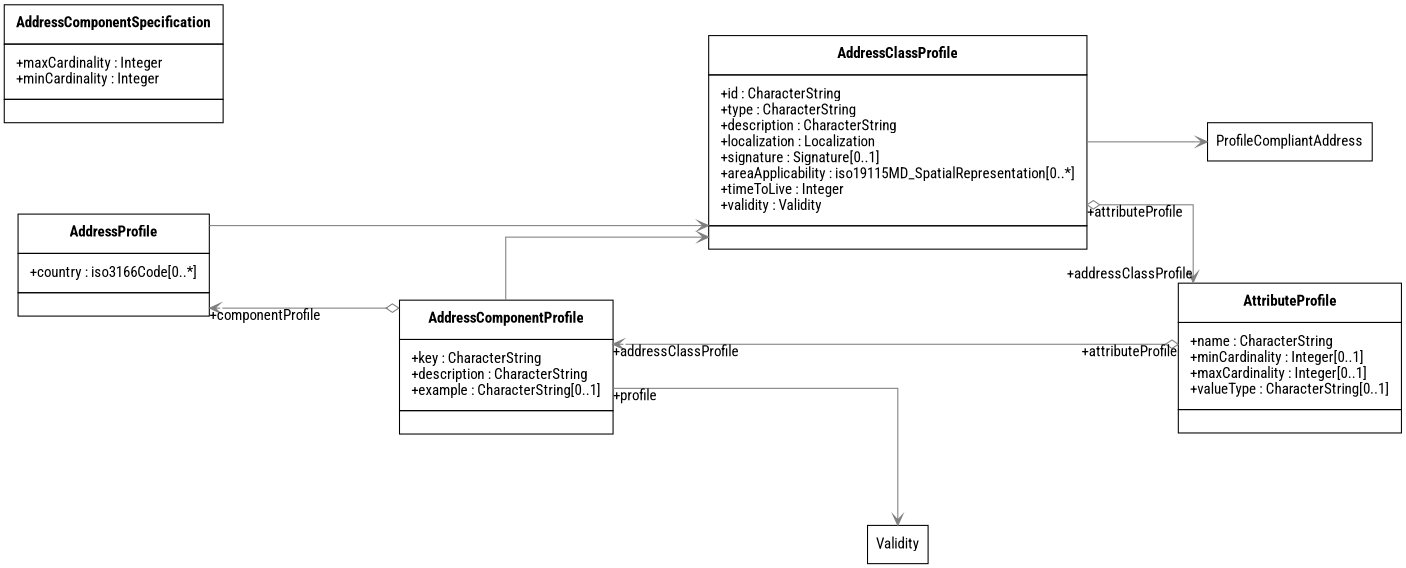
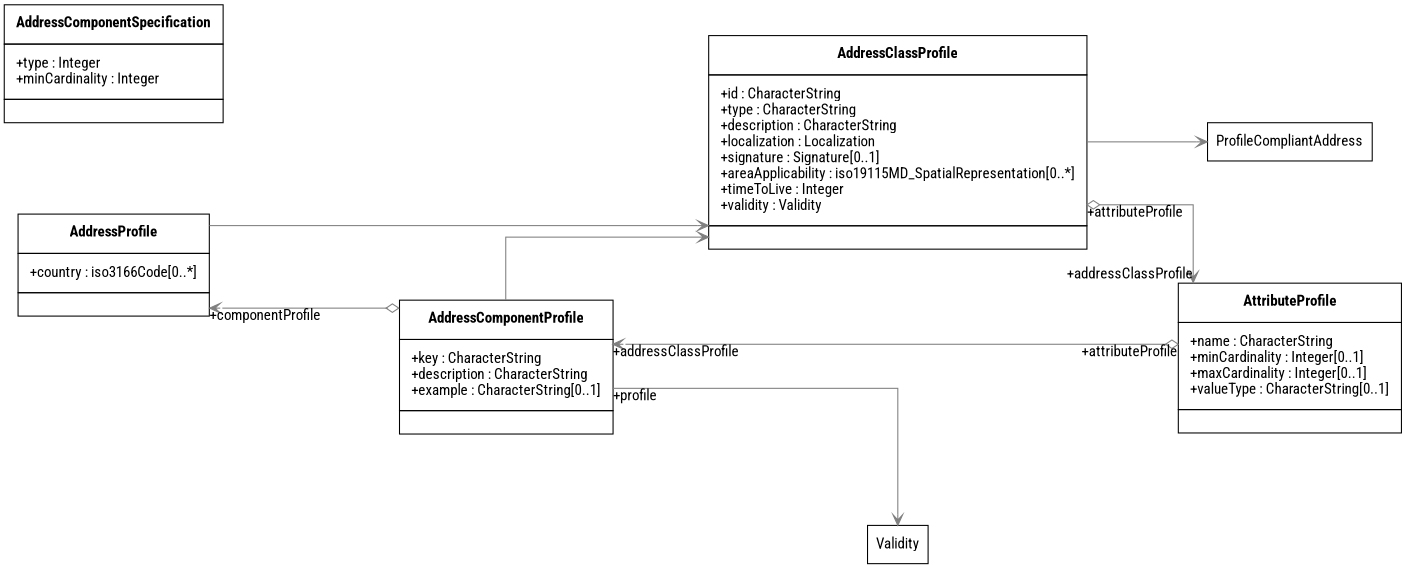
(90, 63) -> (58, 63)
